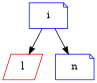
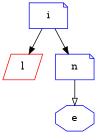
none -> (75, 118)
